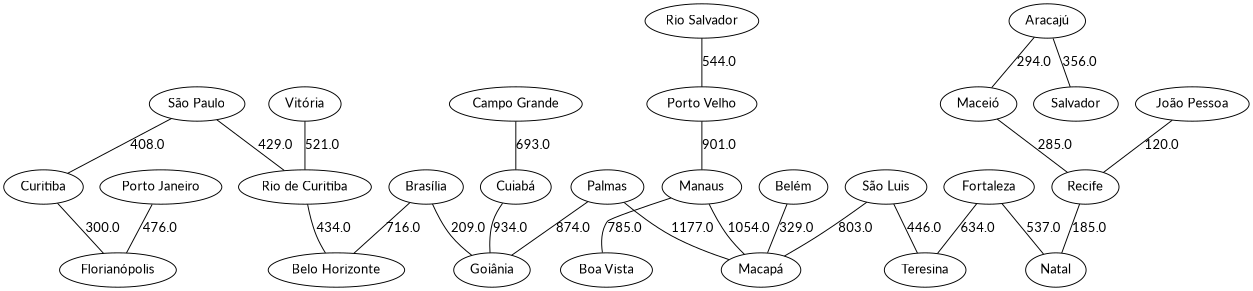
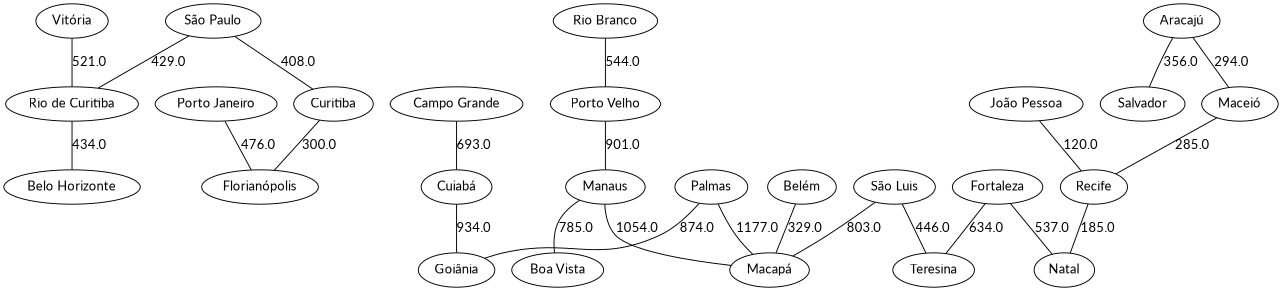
(702, 21) -> (605, 21)
(426, 187) -> none
